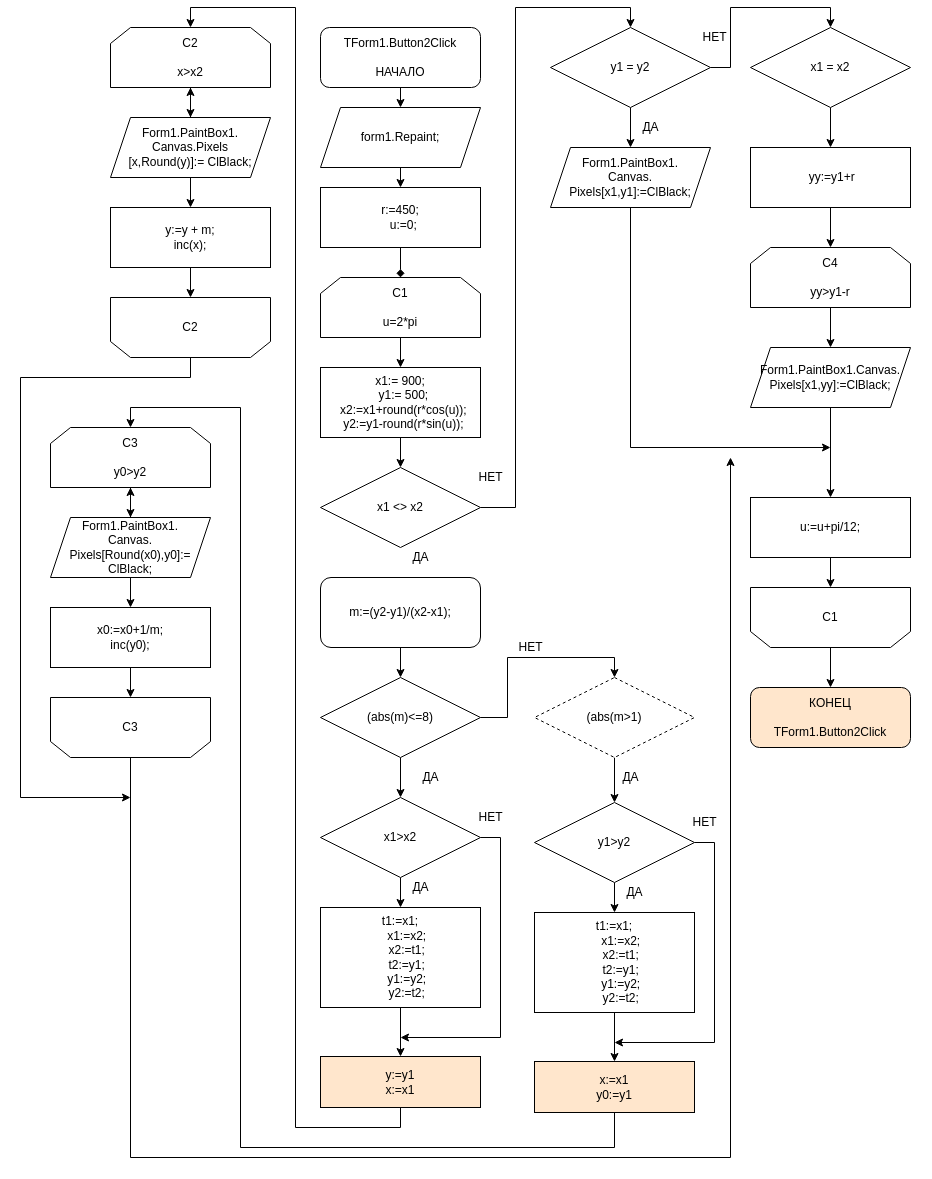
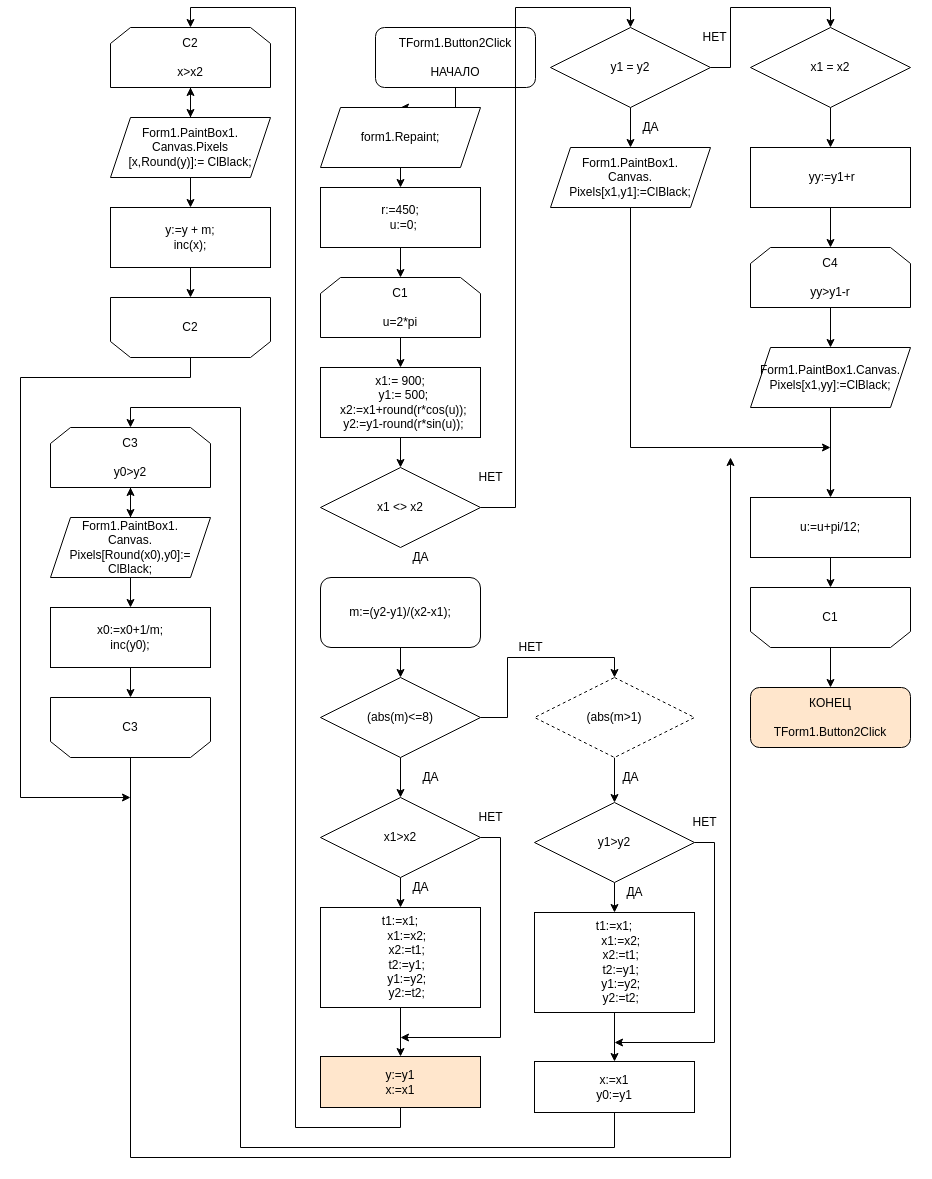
(401, 58) -> (456, 58)
(401, 269) -> (401, 269)
(615, 1087) -> (615, 1087)
